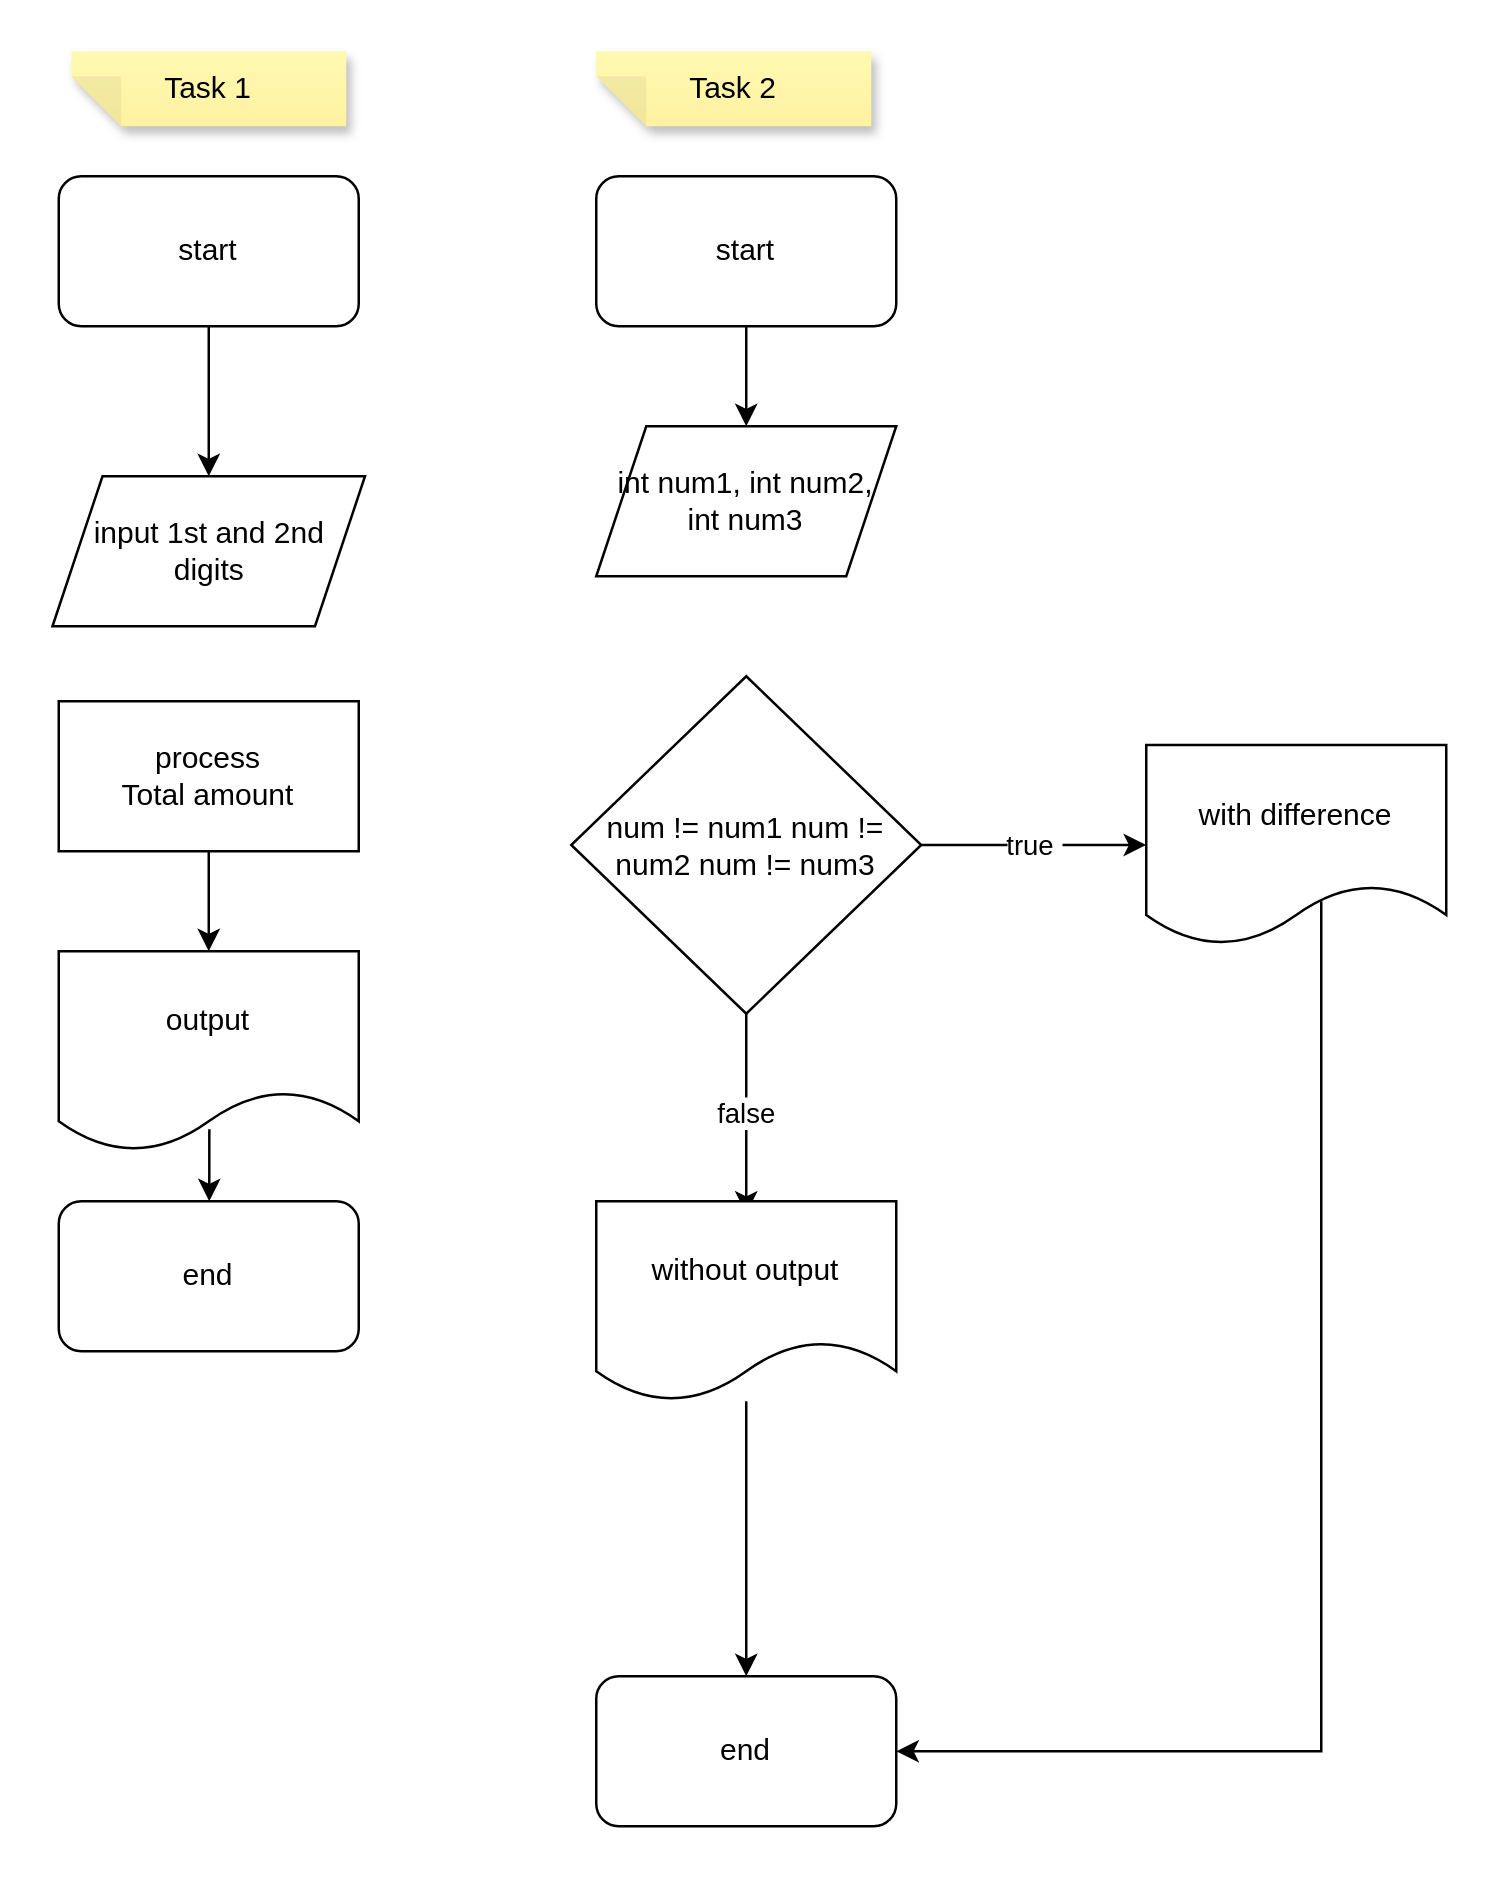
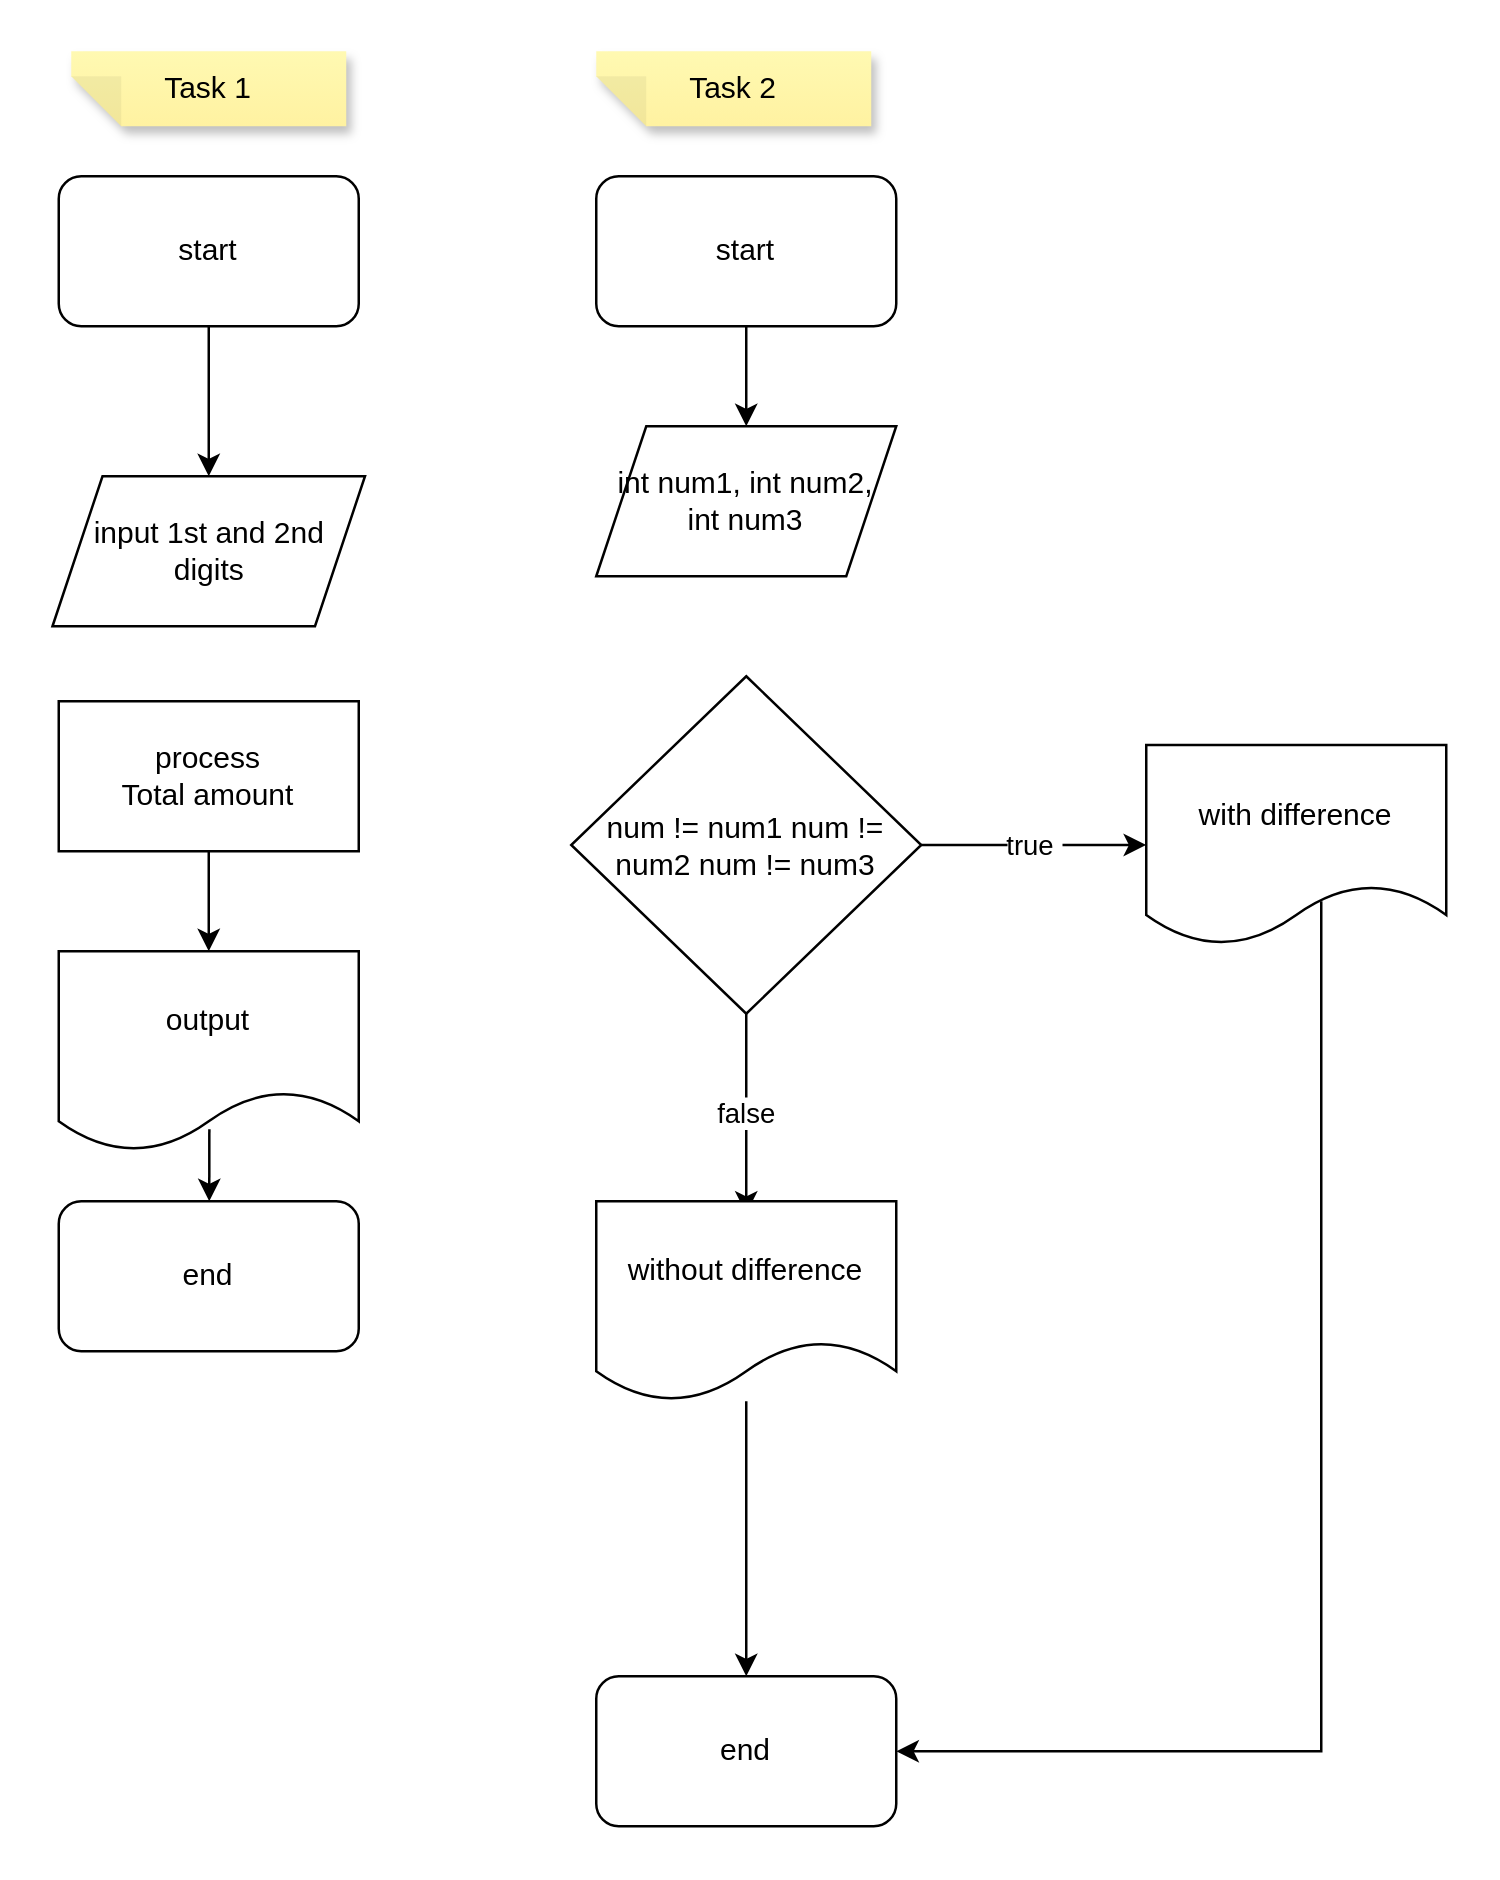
(746, 1271) -> (746, 1271)
